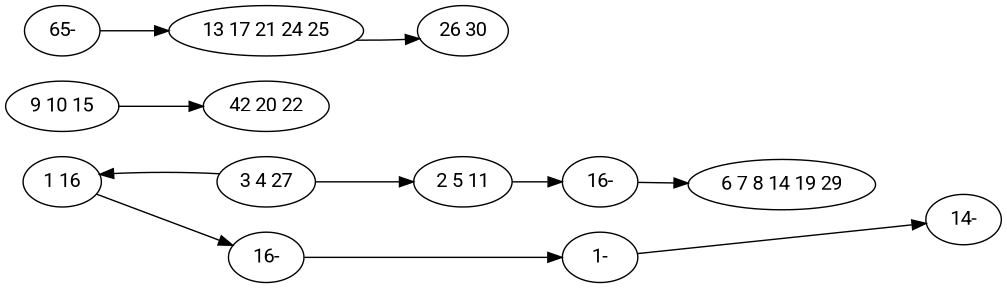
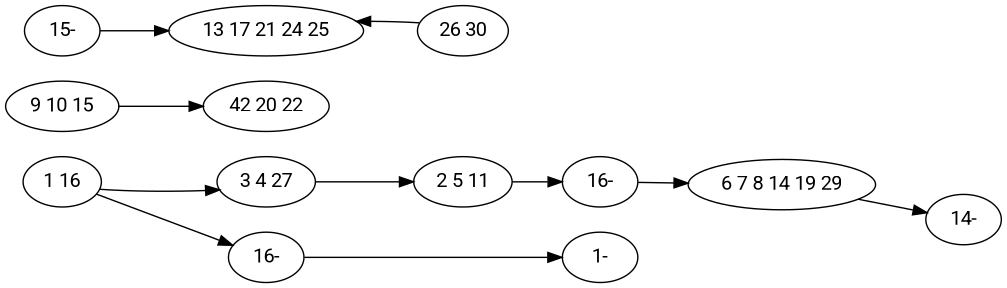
(62, 31) -> (62, 31)
(381, 40) -> (395, 22)
(167, 172) -> (153, 191)
(775, 239) -> (886, 205)
